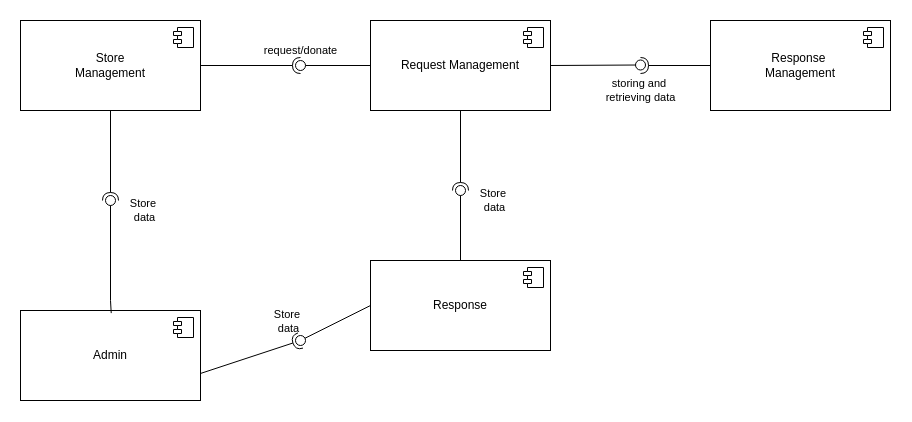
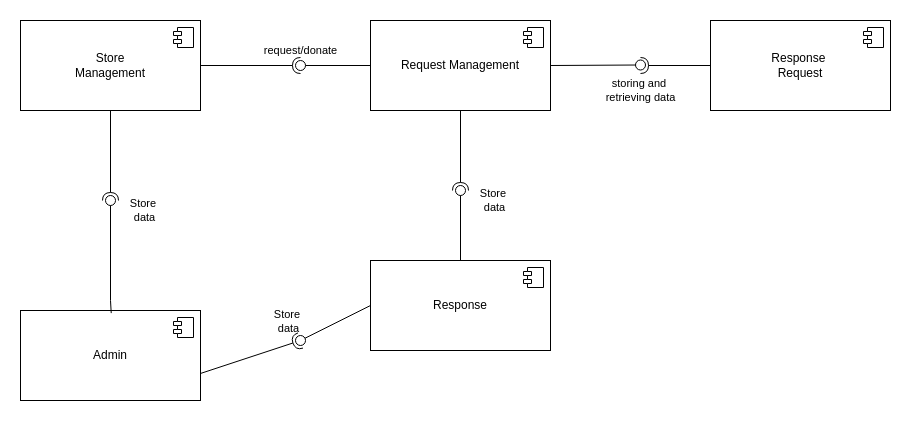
(801, 66) -> (801, 66)
